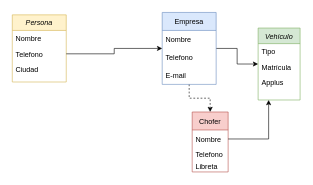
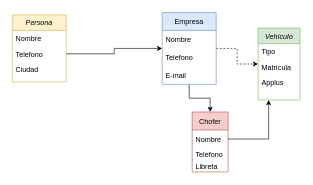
(237, 51) -> (237, 51)
(198, 98) -> (198, 98)
